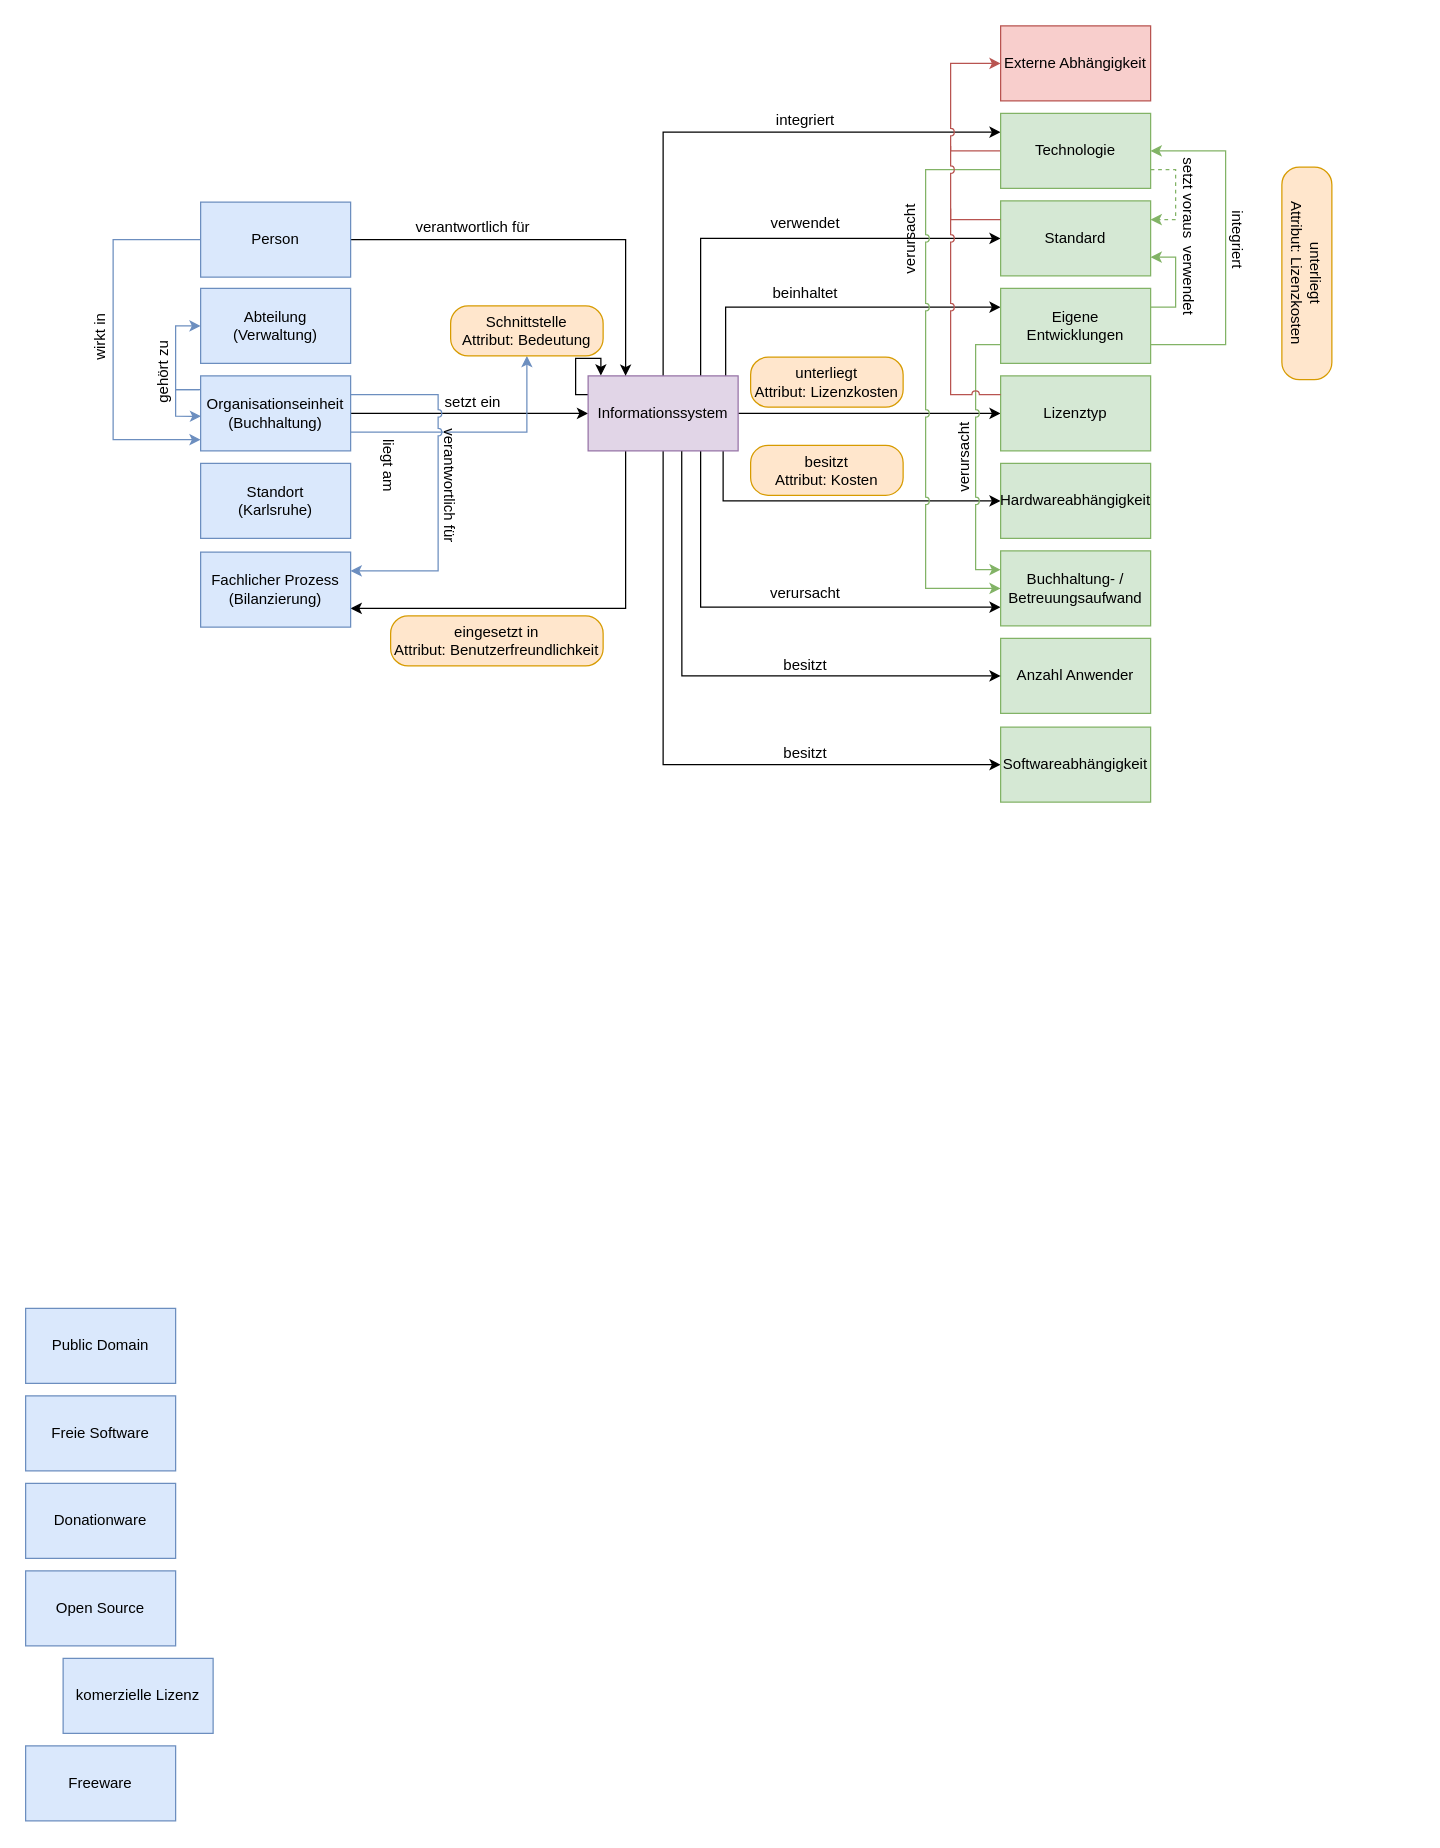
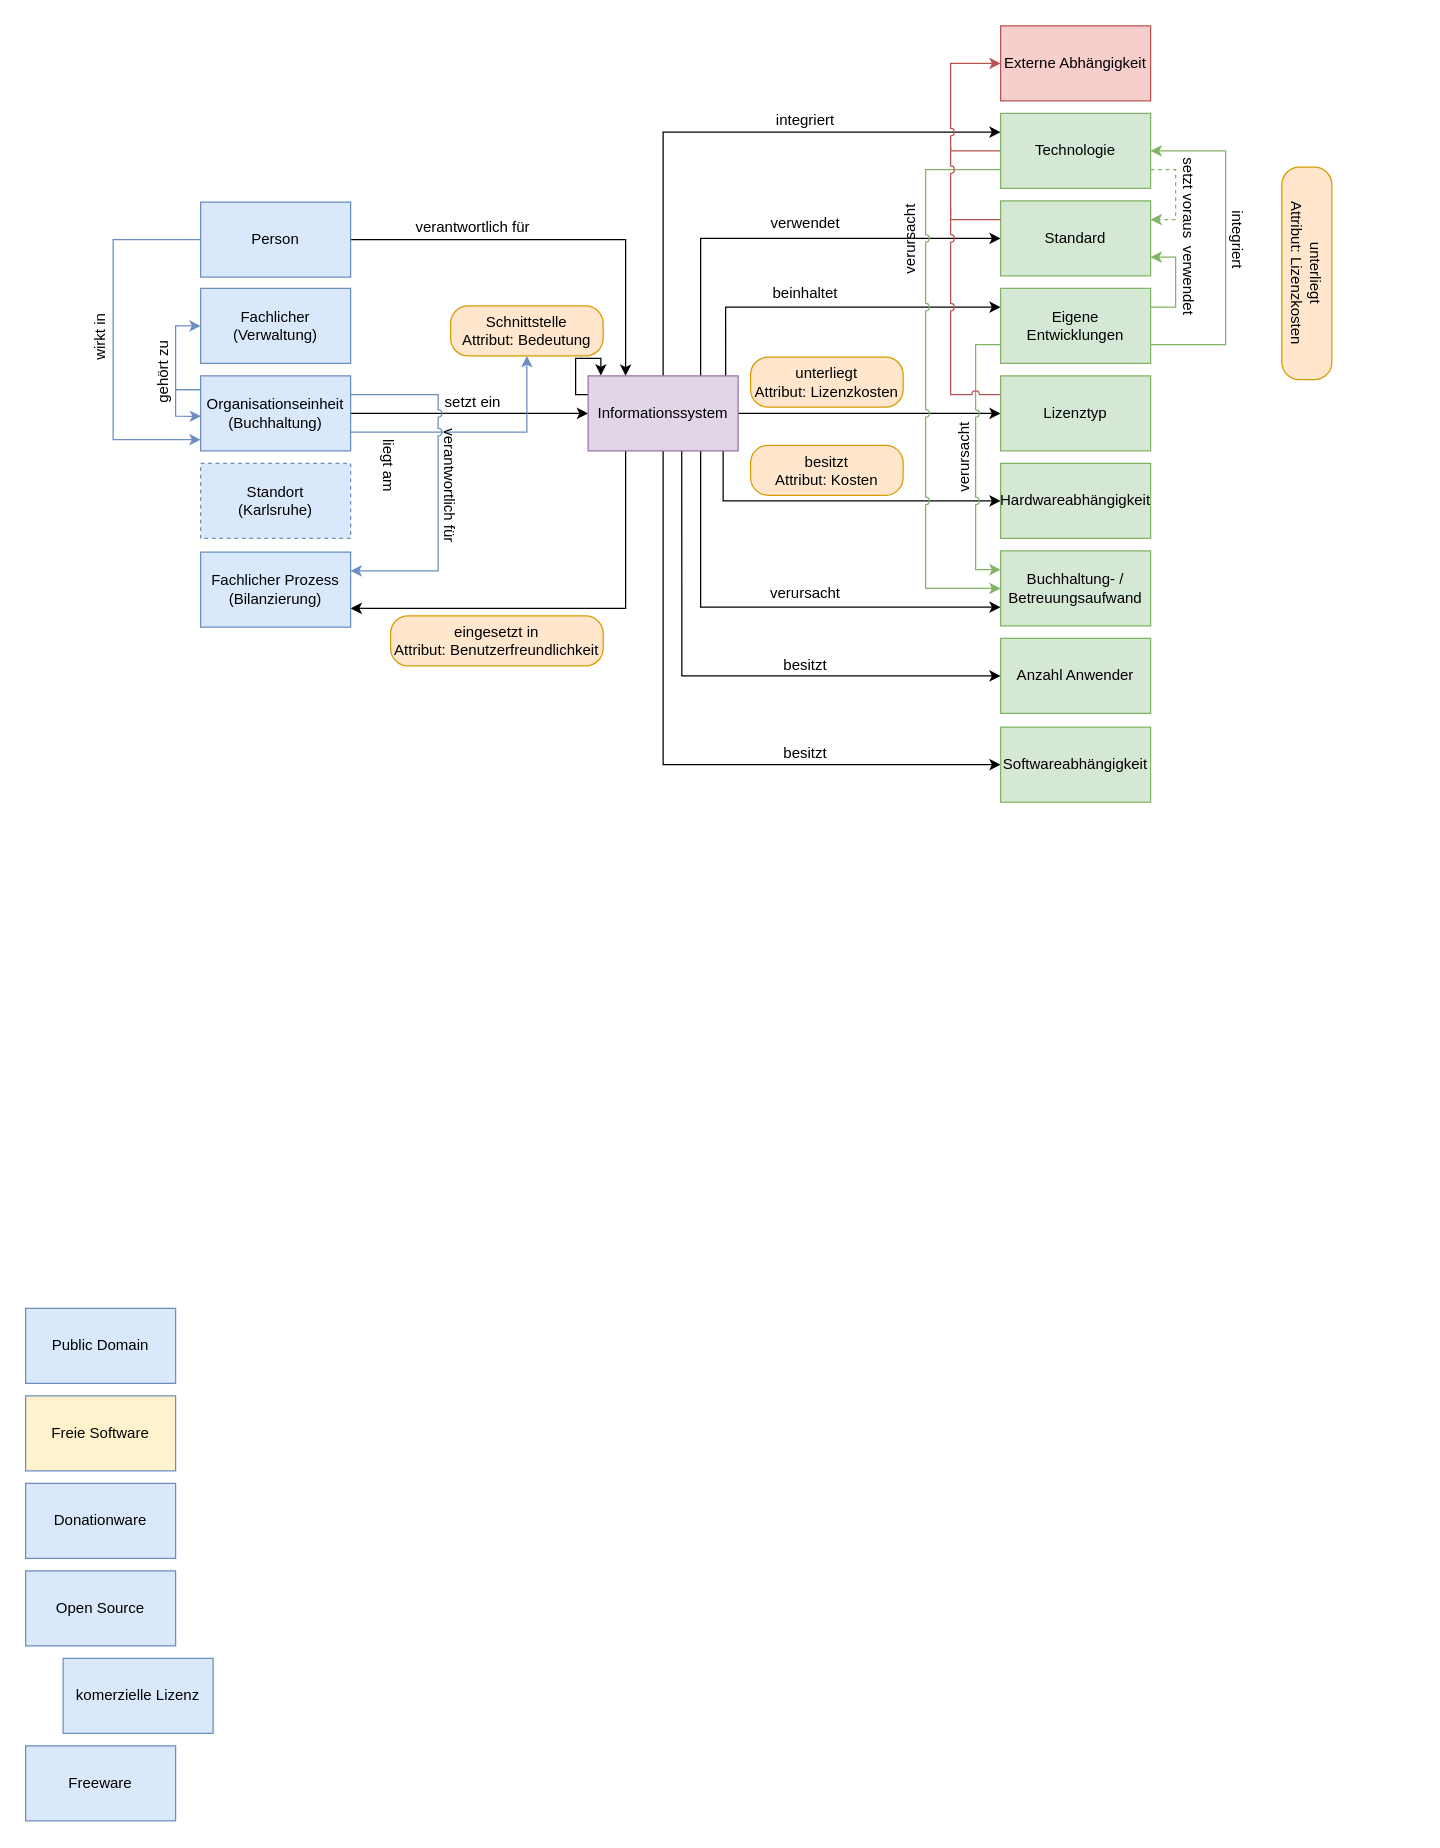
(276, 326) -> (276, 326)
(276, 501) -> (276, 501)
(101, 1433) -> (101, 1433)
